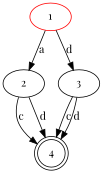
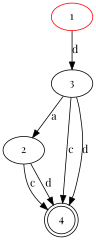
(39, 47) -> (50, 114)
